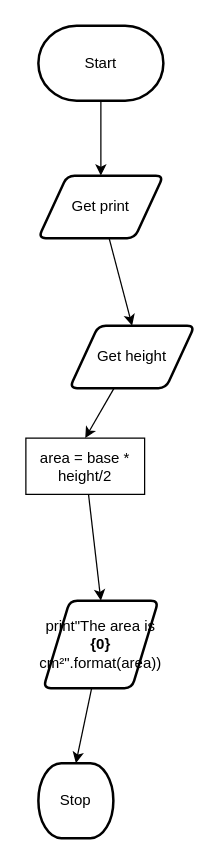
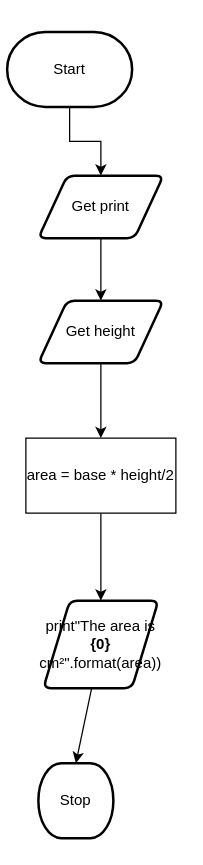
(101, 63) -> (69, 69)
(132, 357) -> (101, 332)
(85, 466) -> (101, 476)
